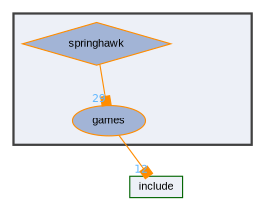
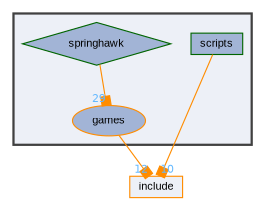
(97, 44) -> (97, 44)
none -> (217, 44)
(156, 187) -> (156, 187)
